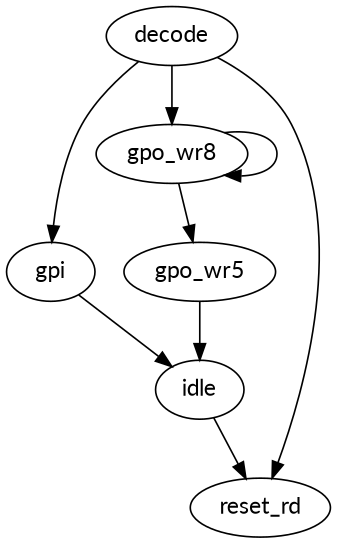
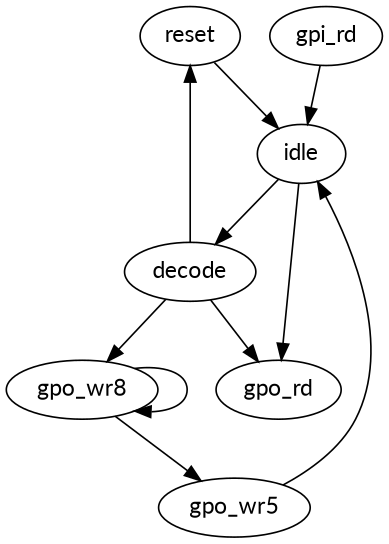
none -> (326, 36)
none -> (253, 206)
(51, 272) -> (190, 36)
(260, 508) -> (279, 390)
